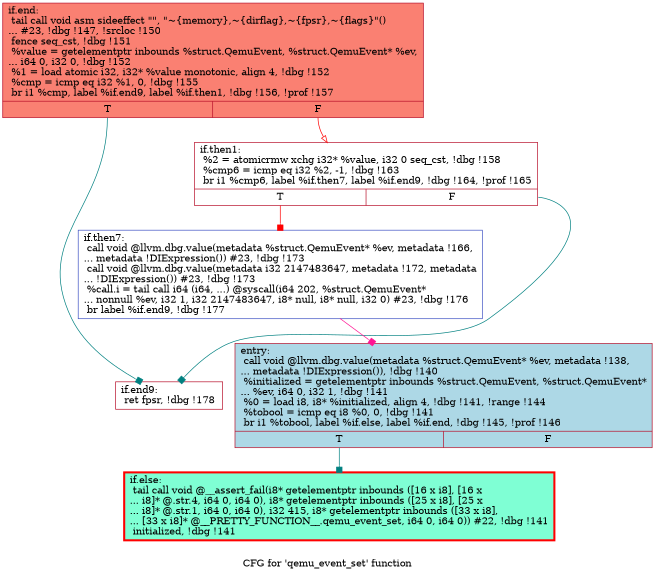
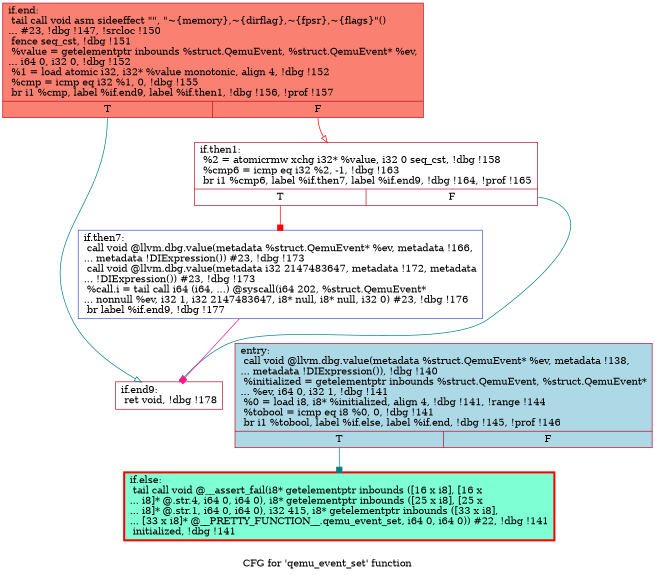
(62, 259) -> (62, 259)
(354, 329) -> (214, 346)
(419, 335) -> (419, 335)
(168, 400) -> (169, 400)
